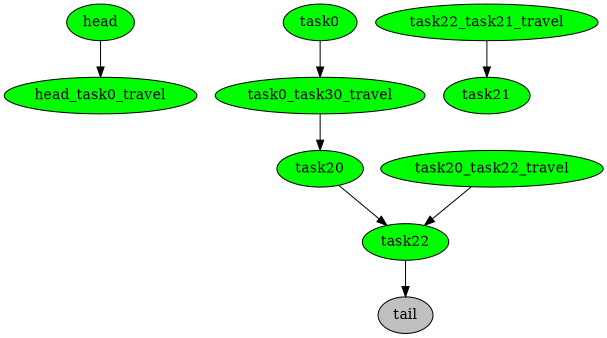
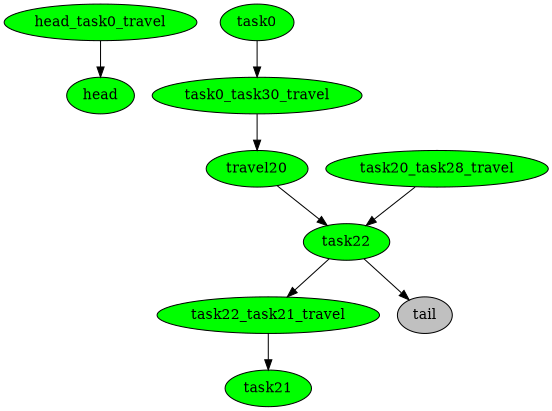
(101, 54) -> (101, 54)
(320, 169) -> (257, 169)
(492, 169) -> (437, 169)
none -> (312, 274)
